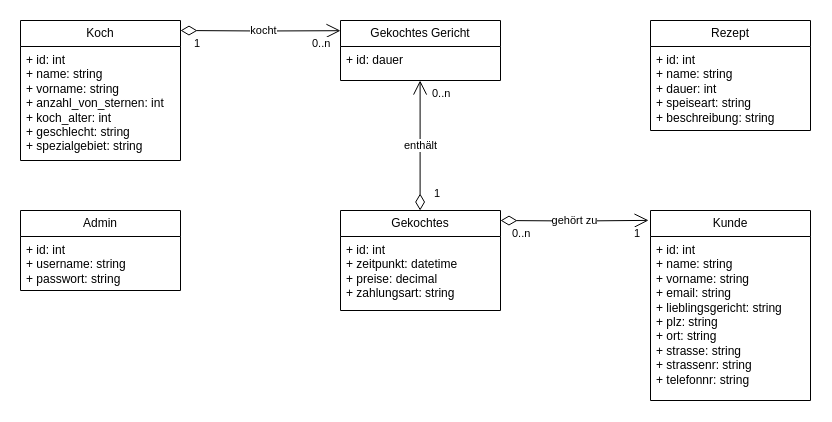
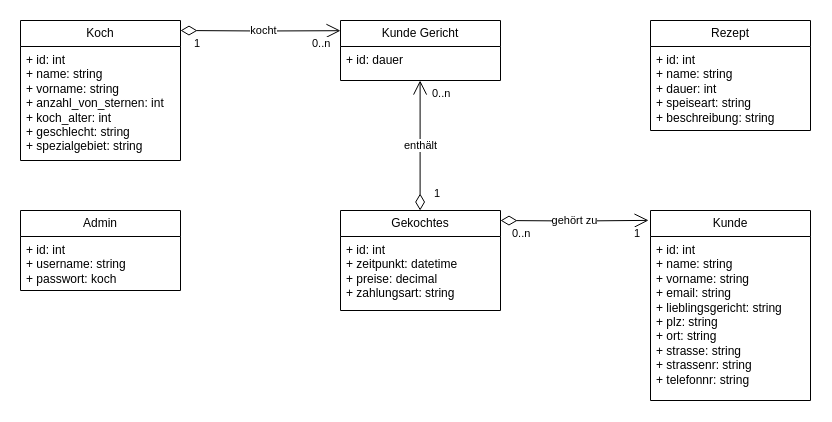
(421, 34) -> (421, 34)
(81, 265) -> (81, 265)
